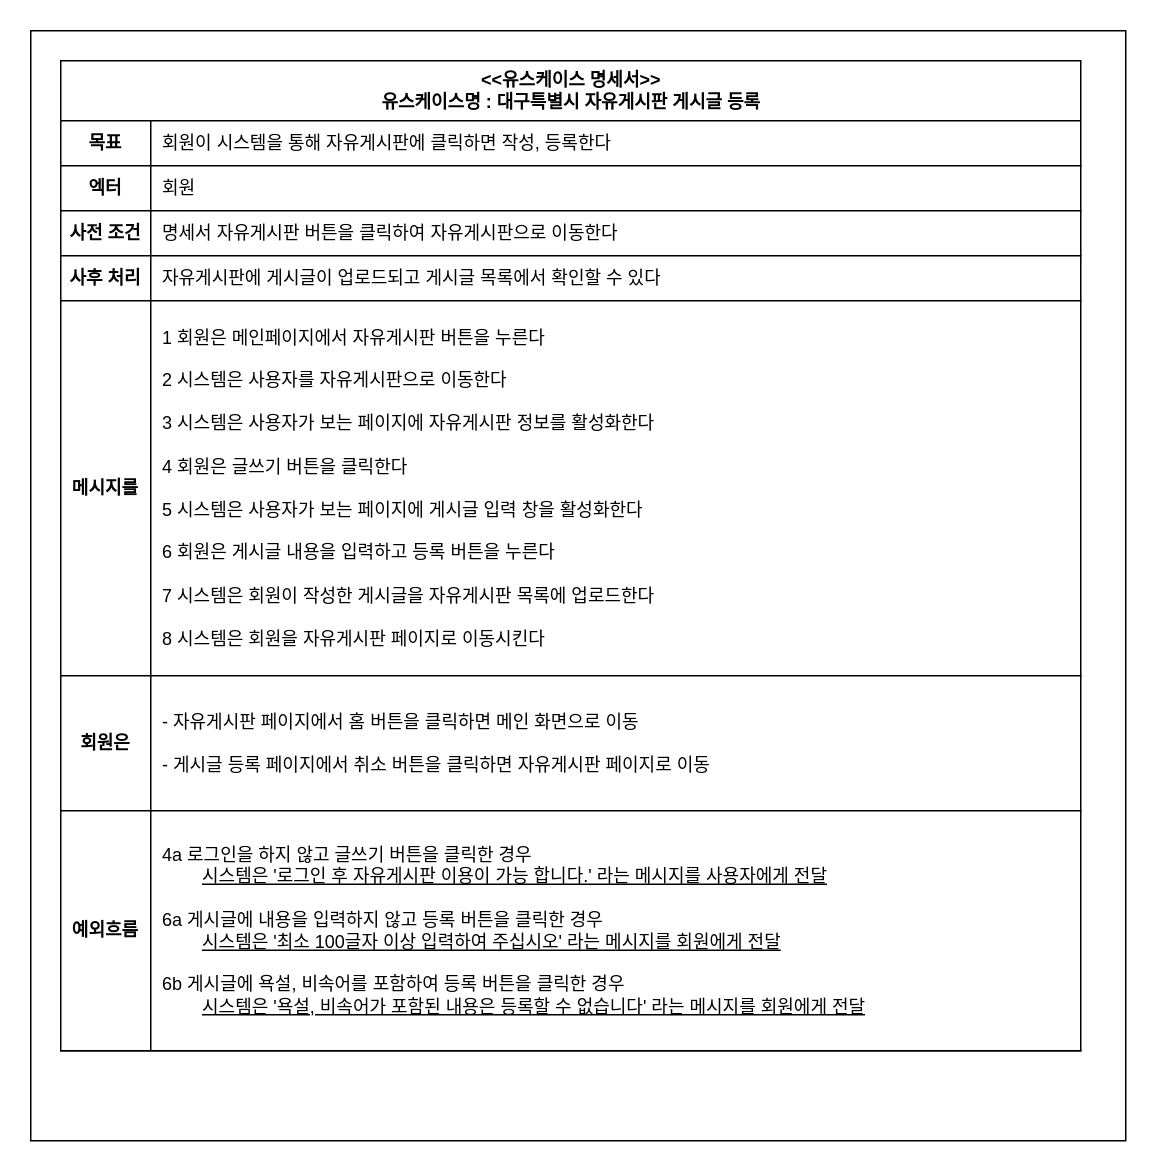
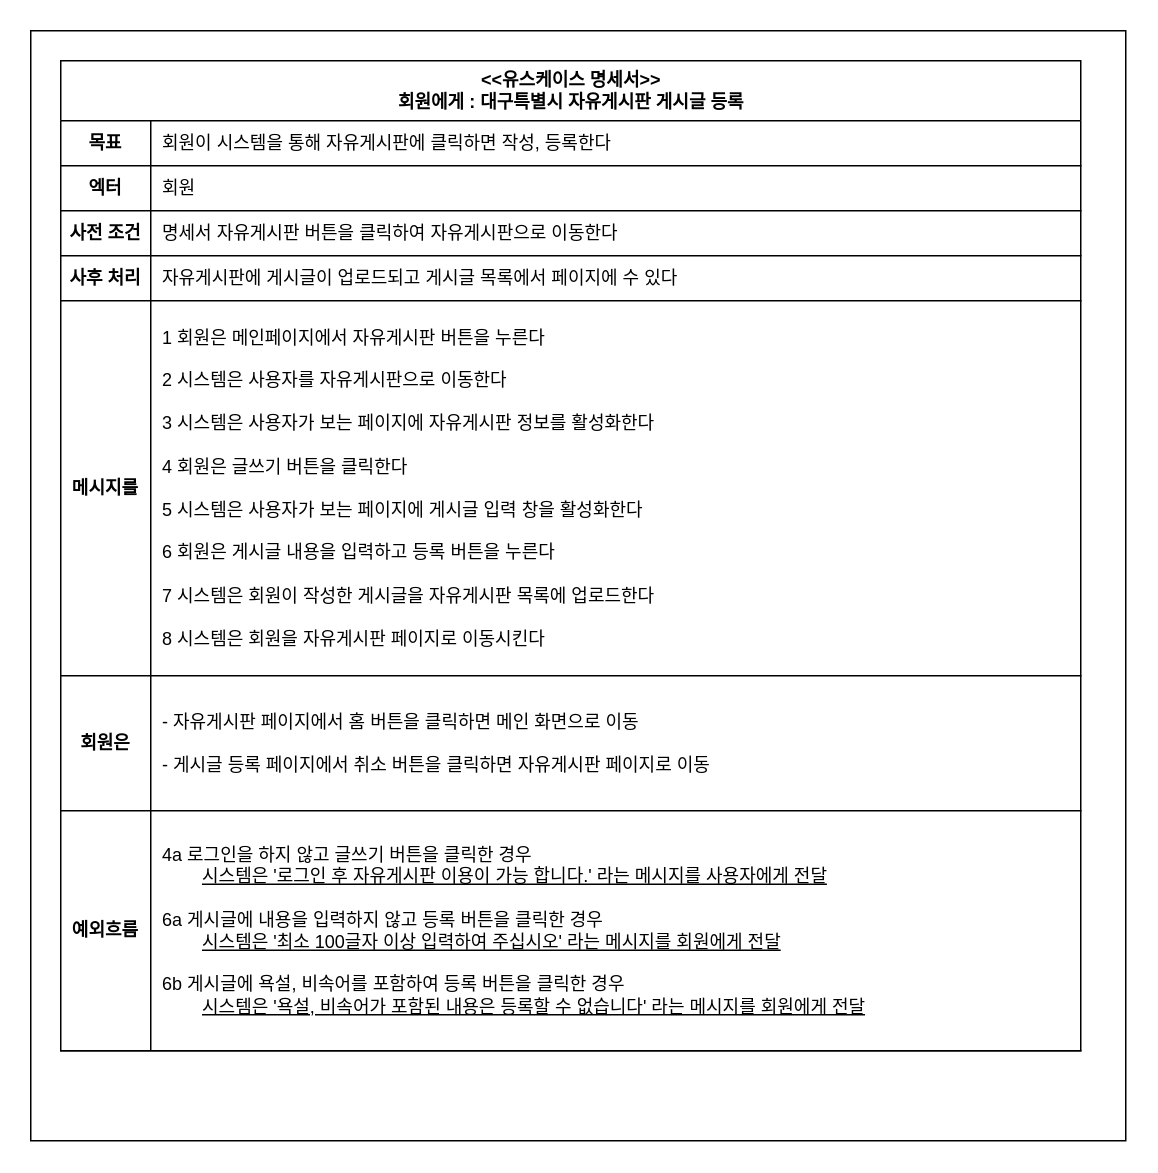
(572, 91) -> (572, 91)
(434, 278) -> (443, 278)
